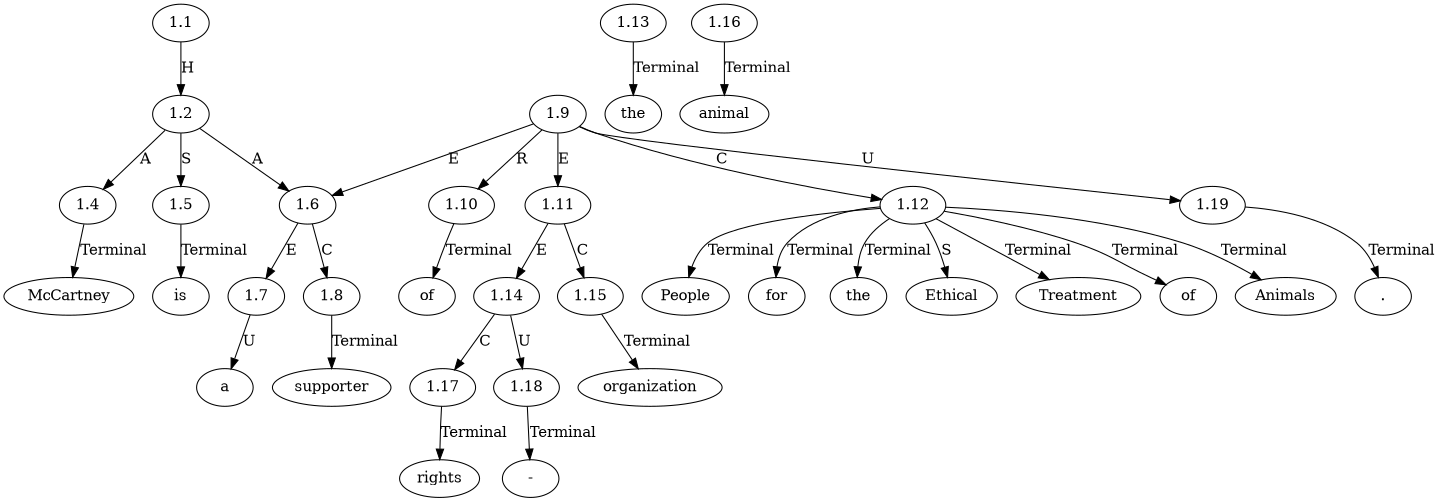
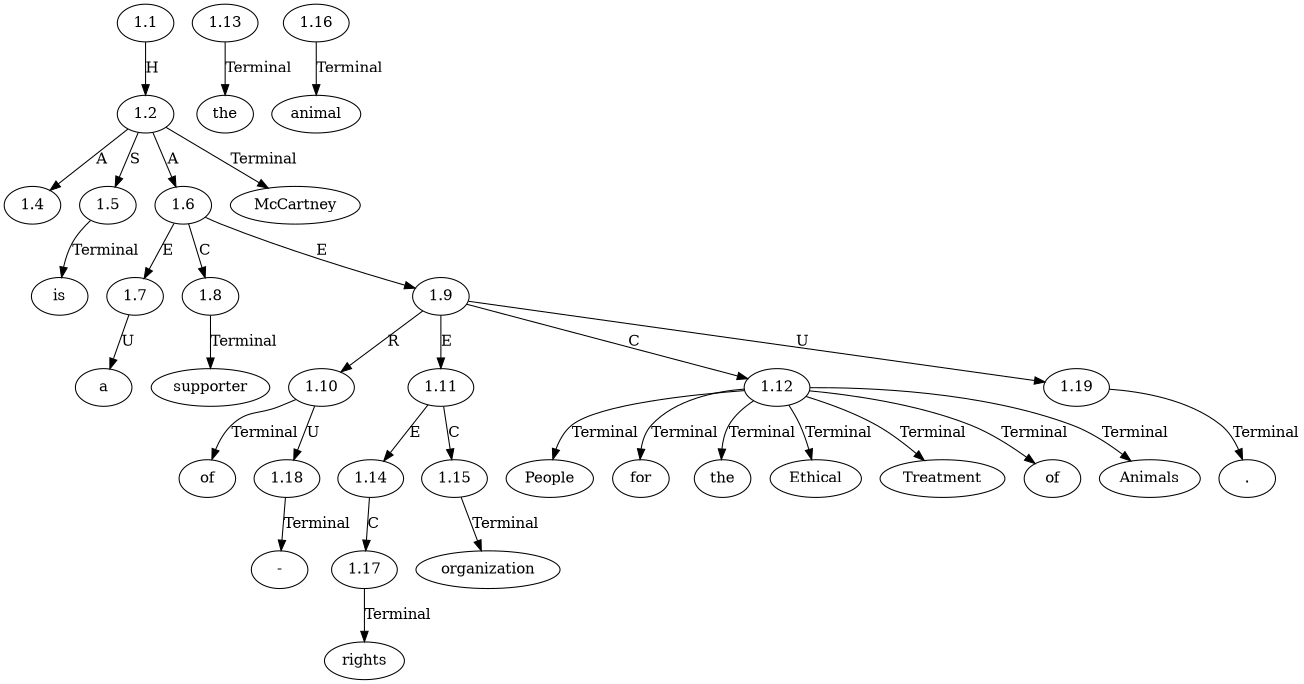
(438, 158) -> (304, 254)
(79, 246) -> (213, 155)
(946, 251) -> (839, 433)
(515, 337) -> (306, 428)
